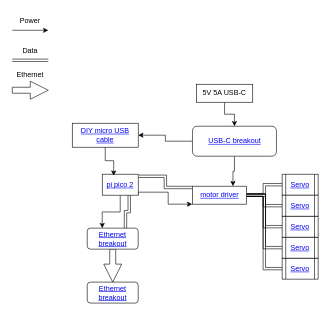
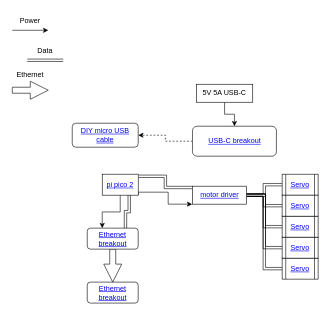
(30, 51) -> (45, 51)
(105, 135) -> (105, 135)
(165, 140) -> (165, 140)
(114, 161) -> none
(235, 169) -> none
